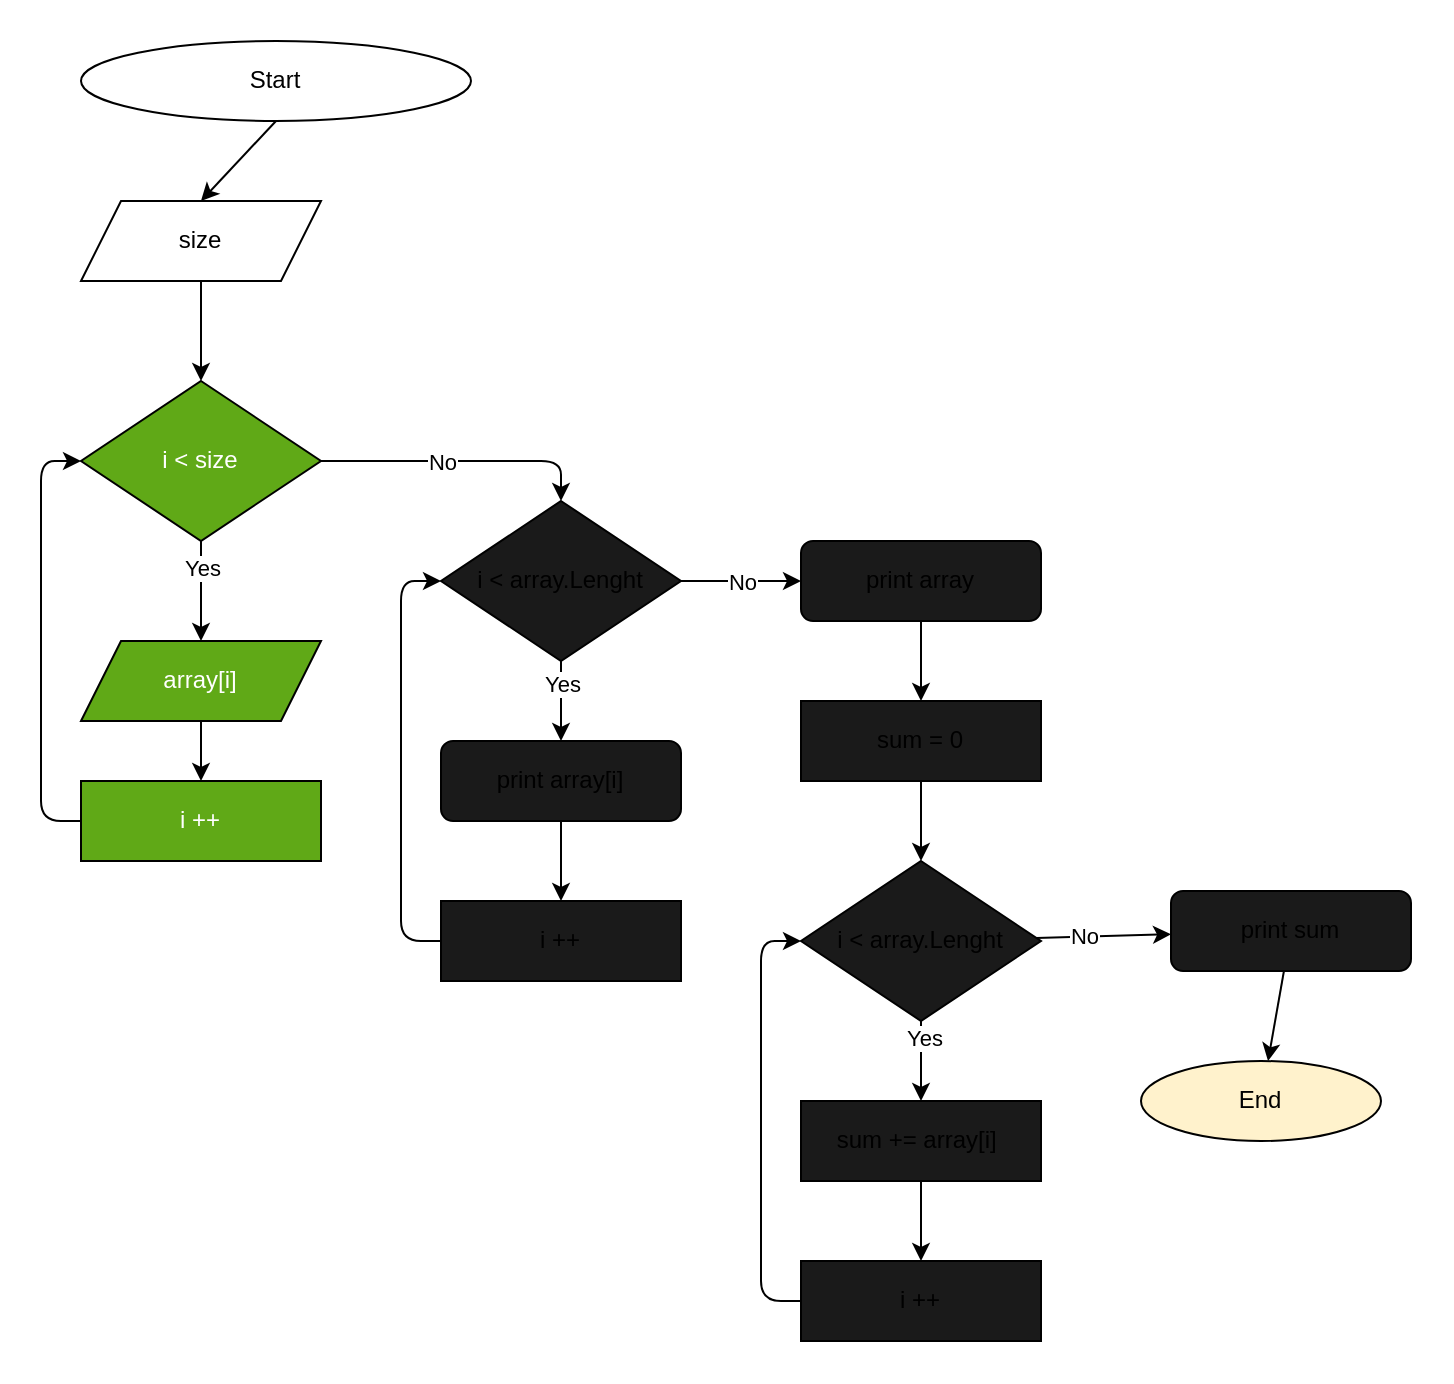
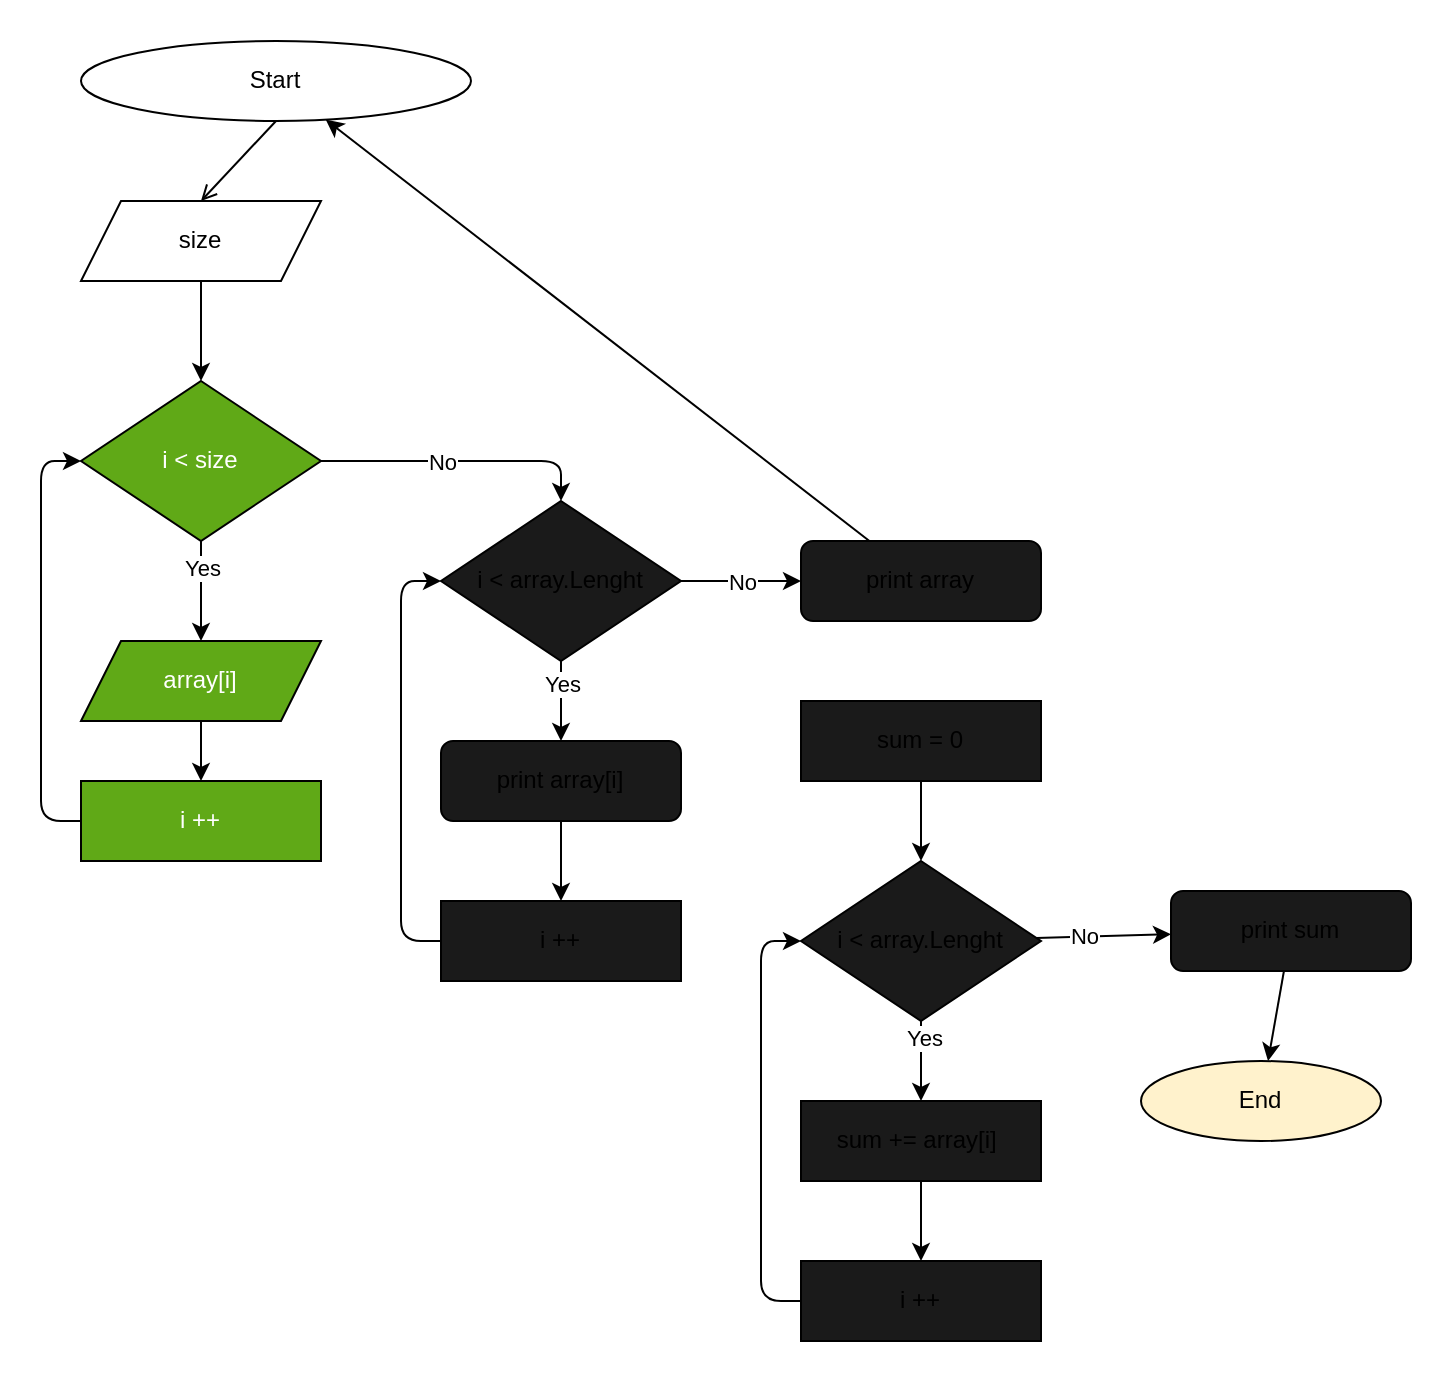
(211, 190) -> (209, 193)
(921, 654) -> (603, 335)
